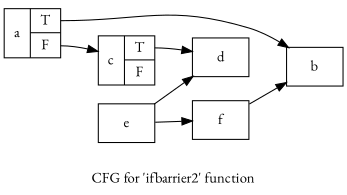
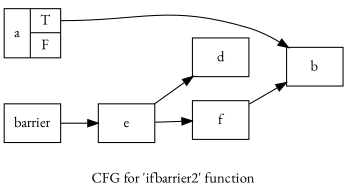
(127, 60) -> none
none -> (32, 123)
